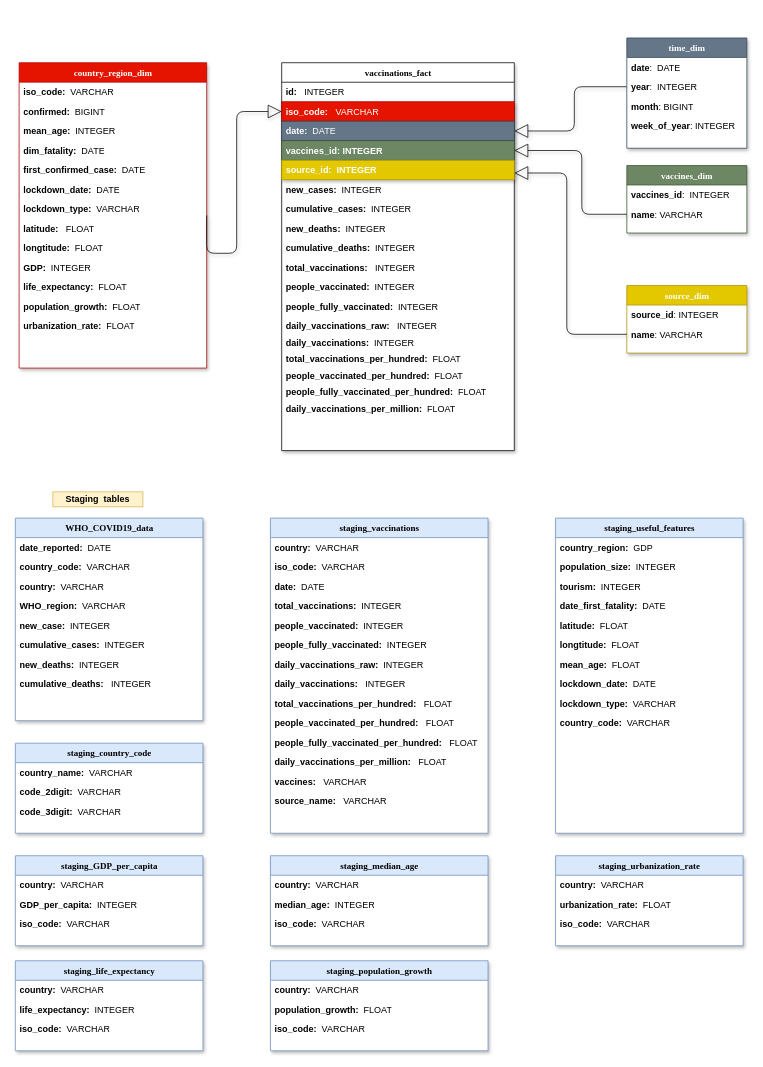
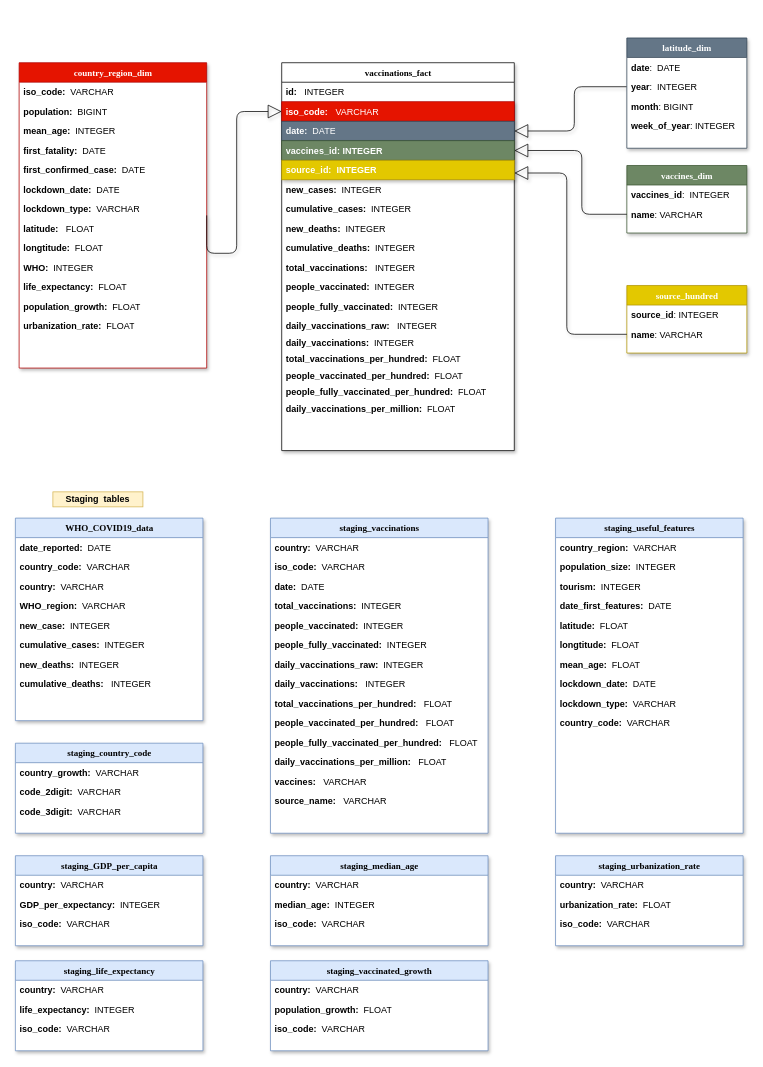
(687, 49) -> (687, 49)
(65, 112) -> (67, 112)
(66, 151) -> (71, 151)
(54, 268) -> (54, 268)
(687, 296) -> (687, 296)
(607, 548) -> (617, 548)
(621, 607) -> (623, 607)
(73, 773) -> (78, 773)
(77, 905) -> (88, 905)
(380, 971) -> (380, 971)
